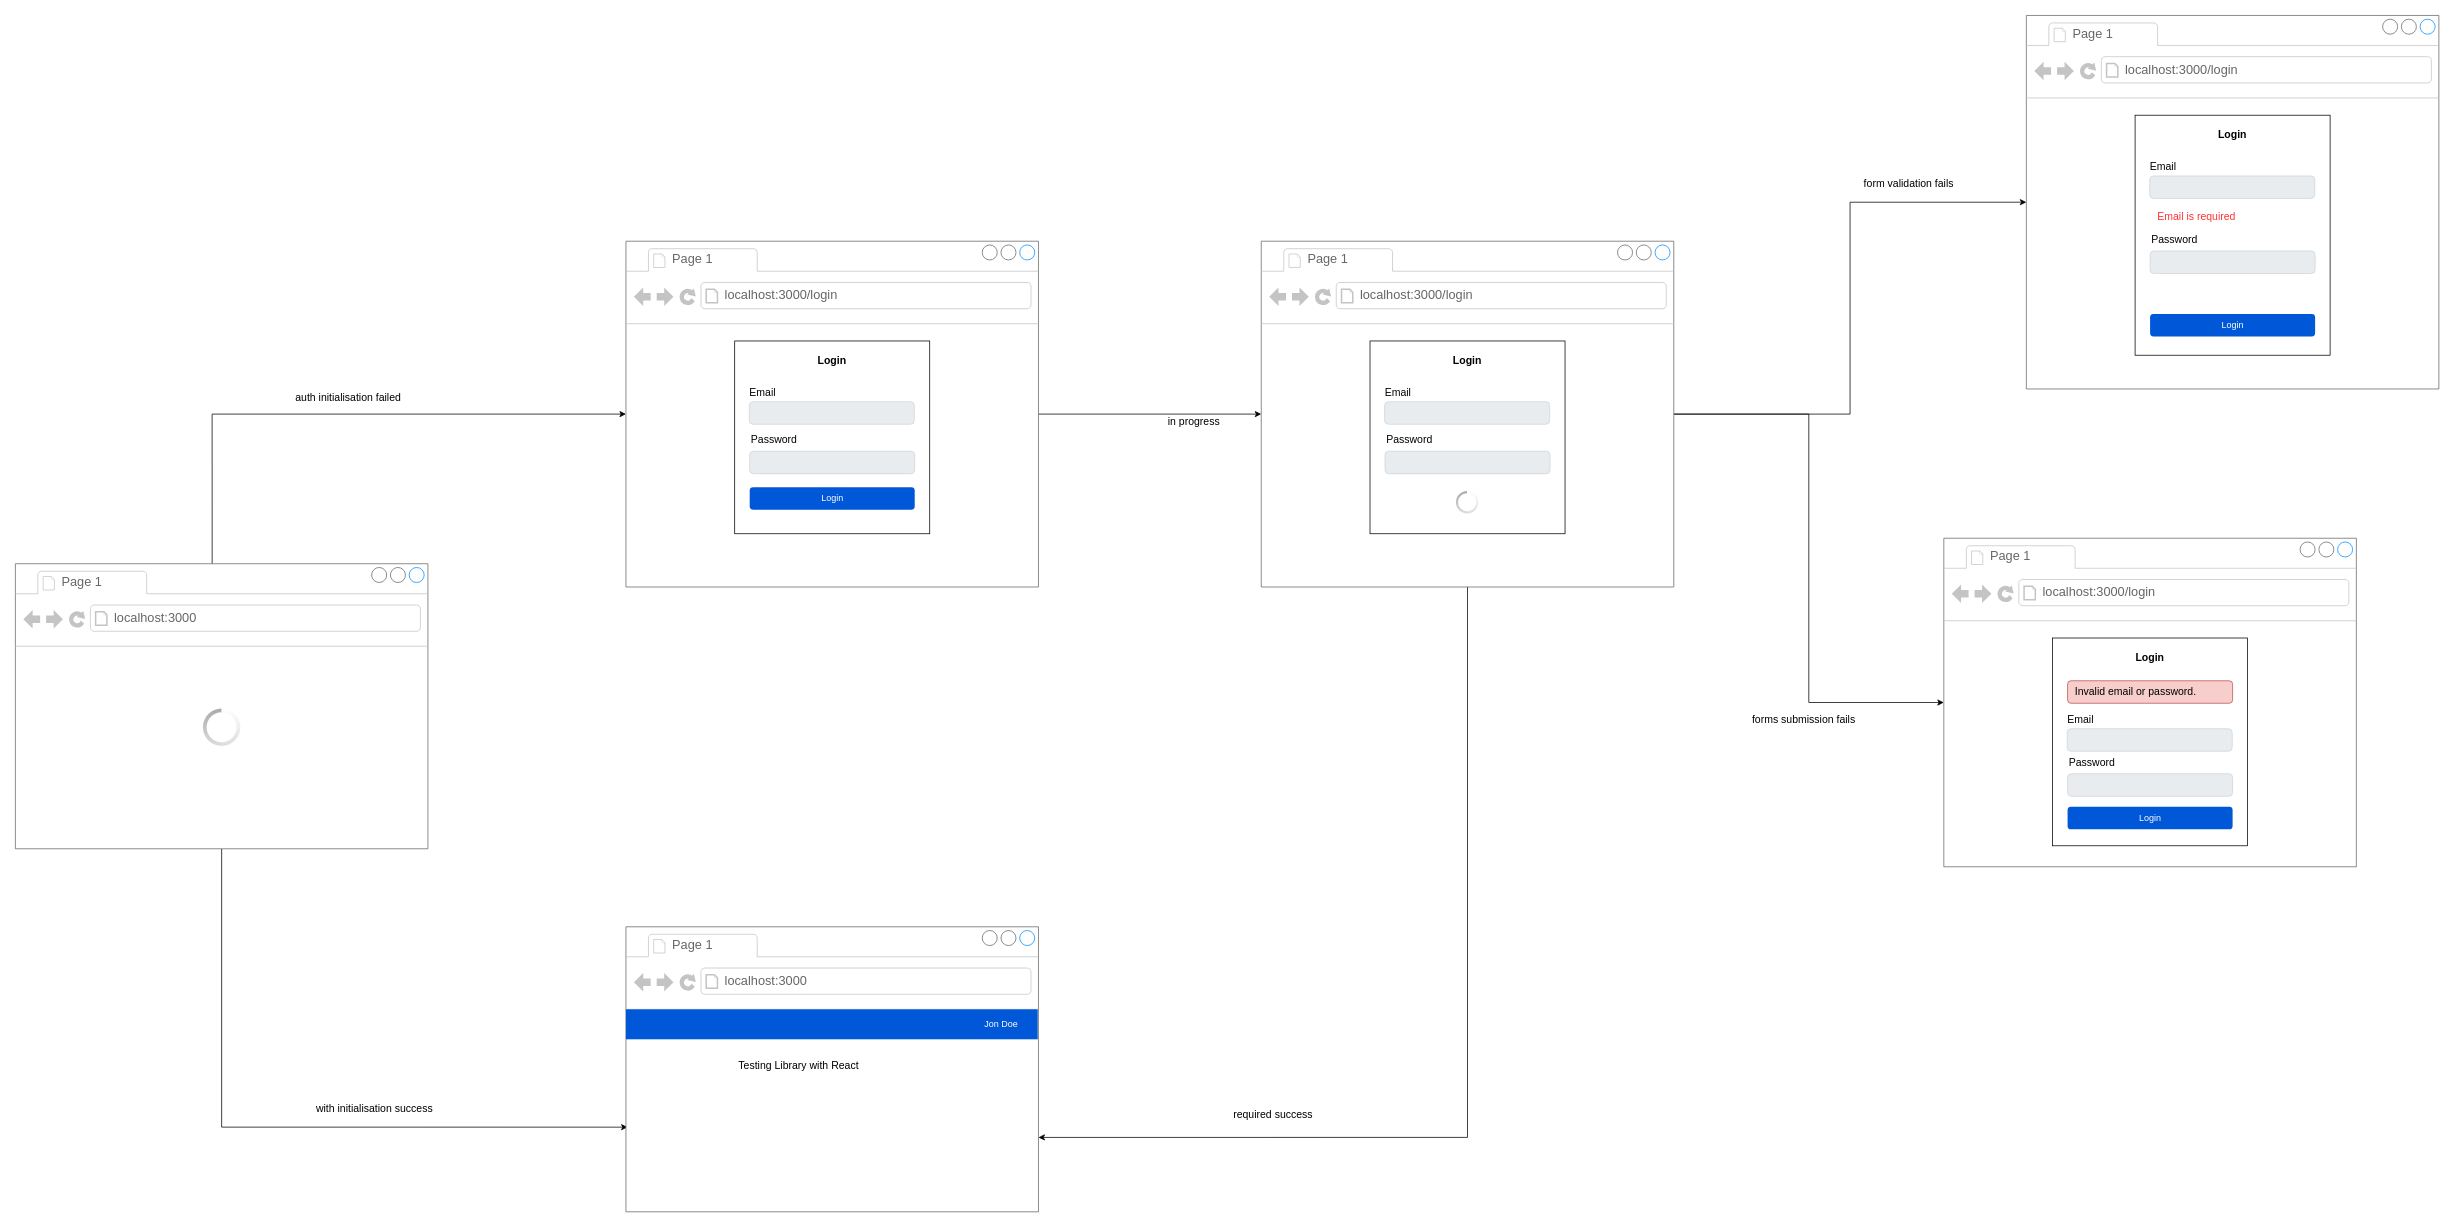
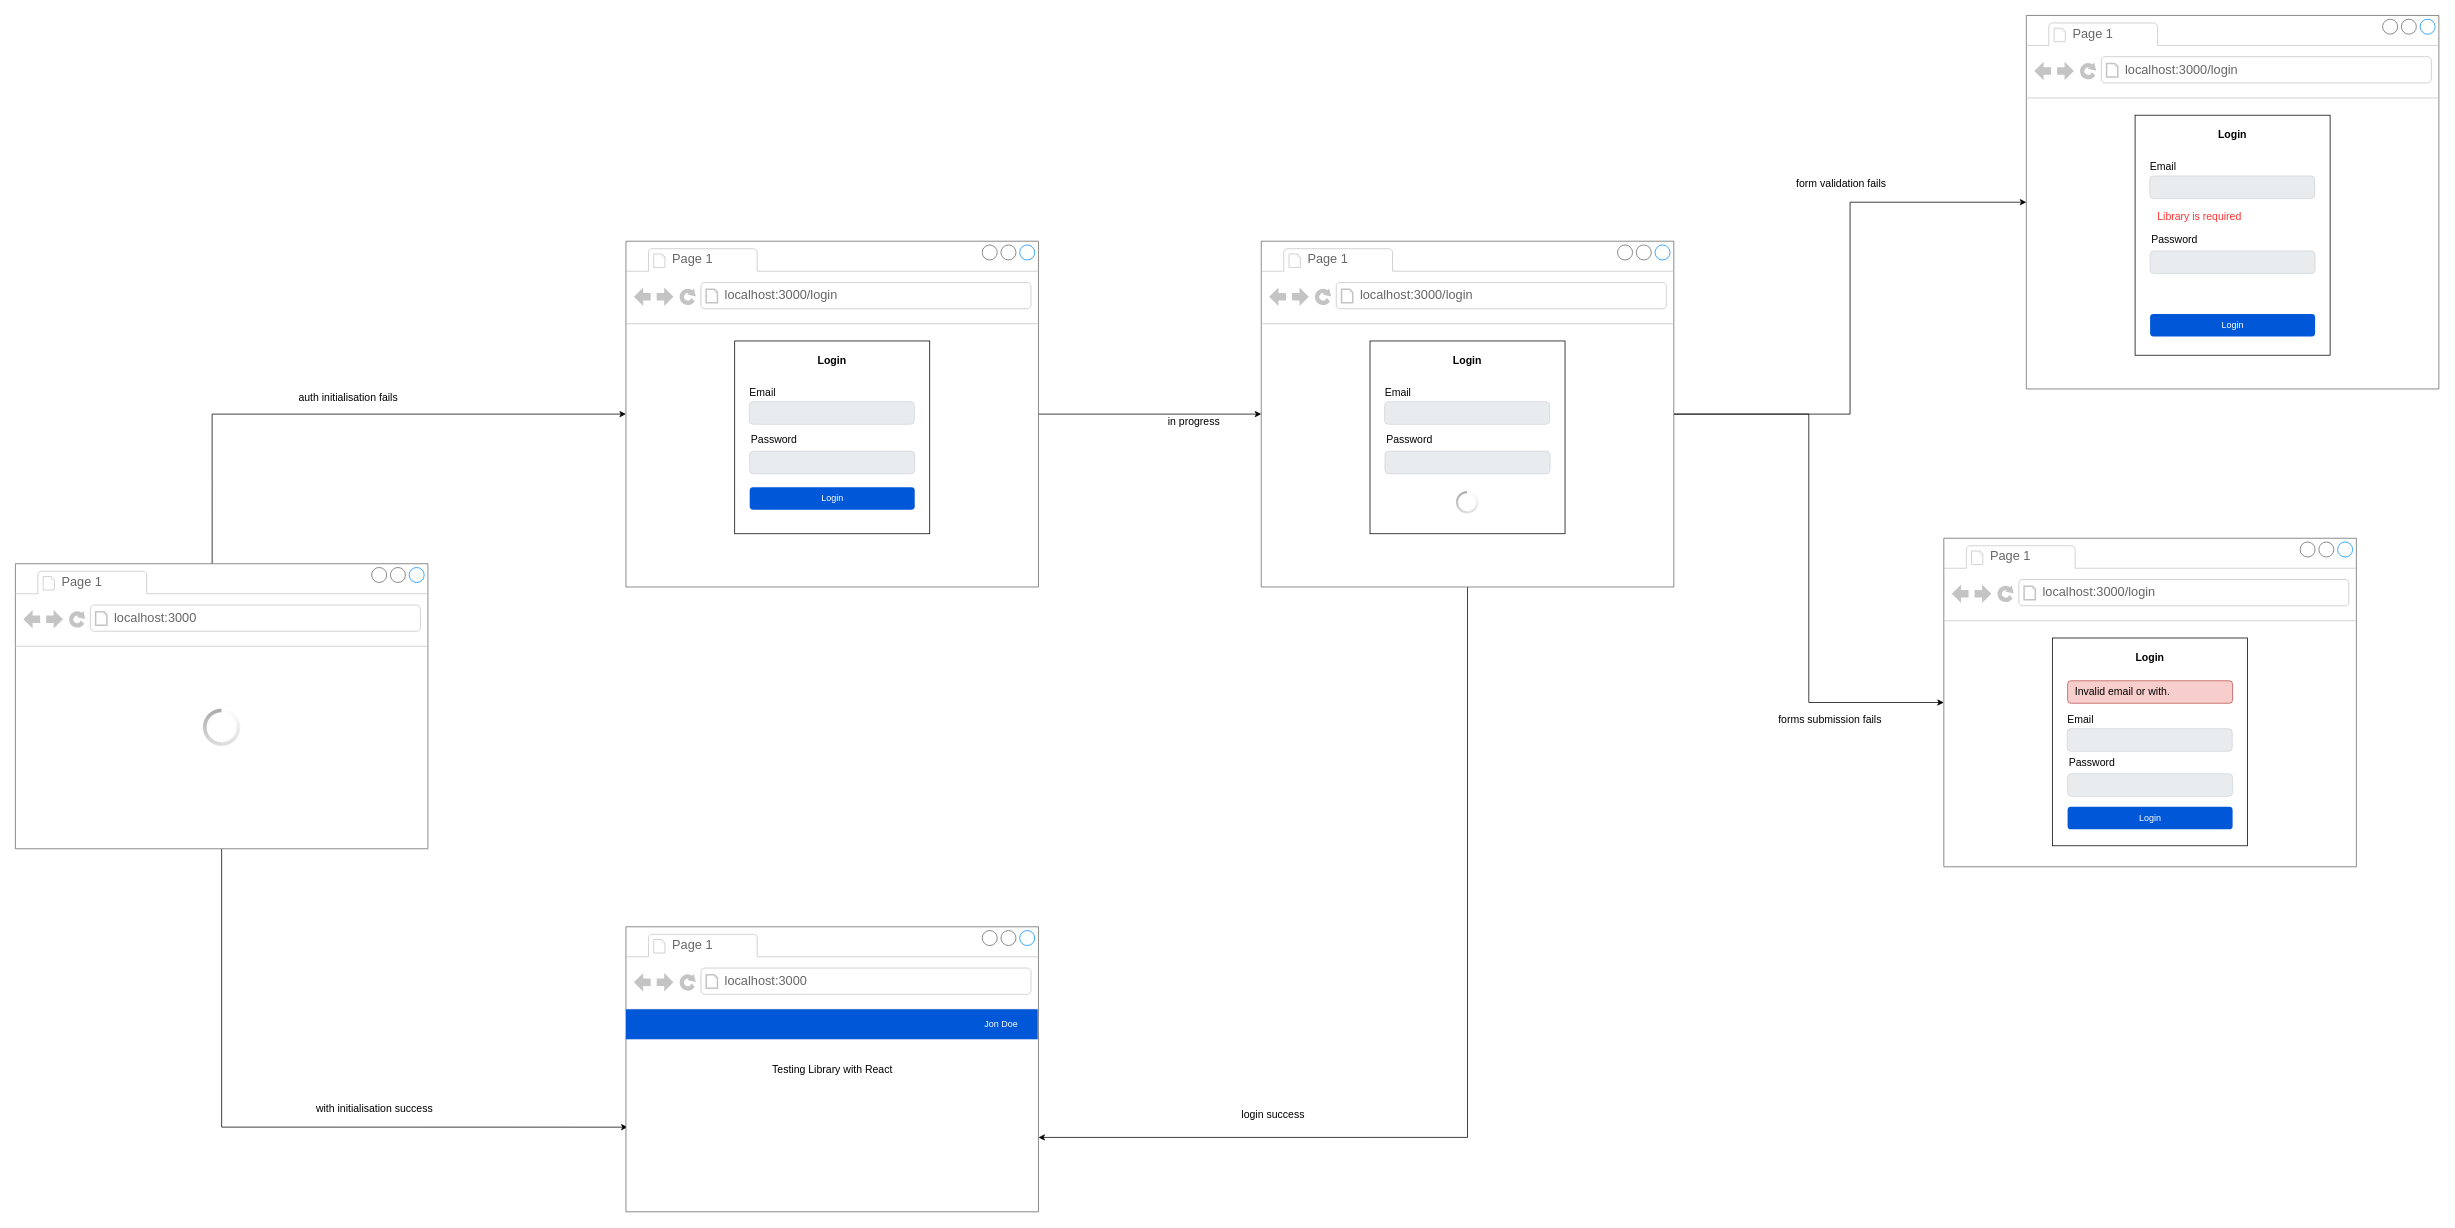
(1909, 183) -> (1841, 183)
(2199, 216) -> (2206, 216)
(348, 398) -> (348, 398)
(2140, 692) -> (2127, 692)
(1804, 720) -> (1830, 720)
(798, 1065) -> (832, 1069)
(1273, 1115) -> (1273, 1115)
